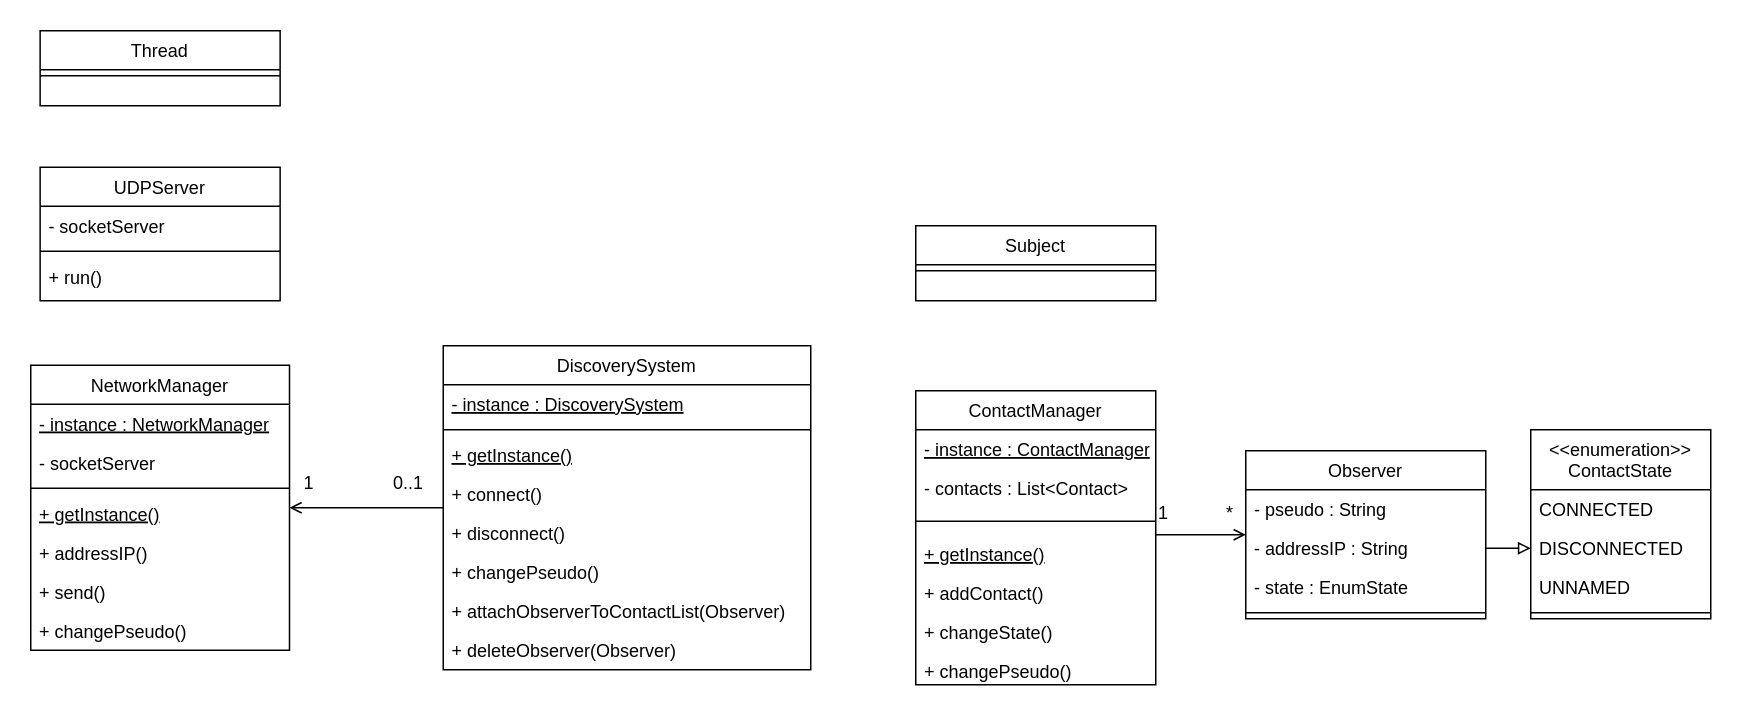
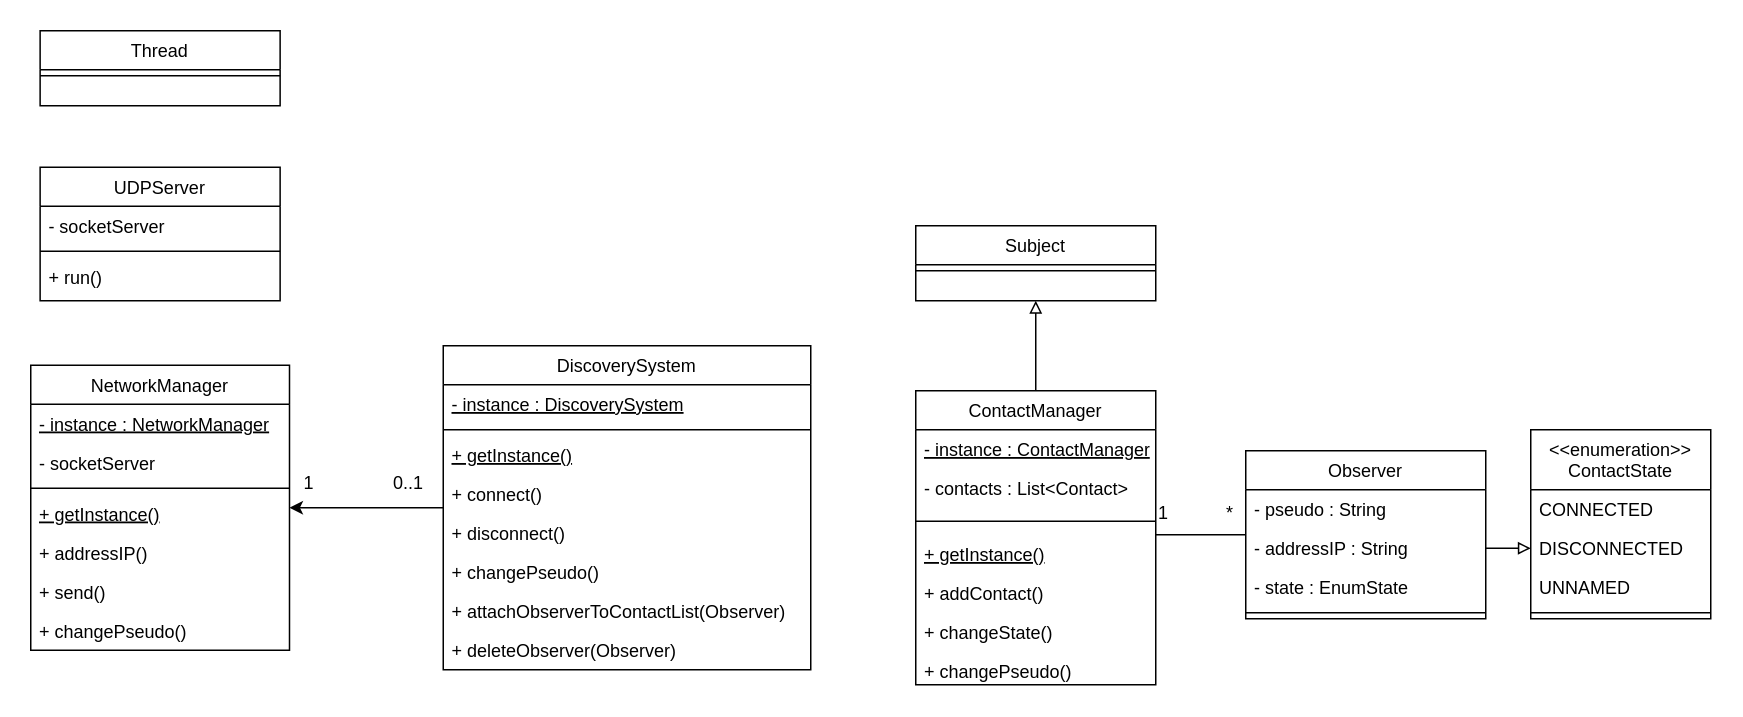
none -> (1036, 352)
(298, 508) -> (301, 508)
(1238, 535) -> (1239, 535)
